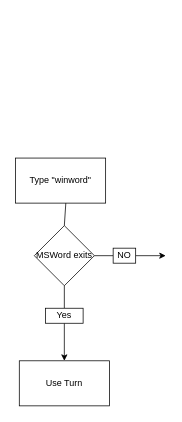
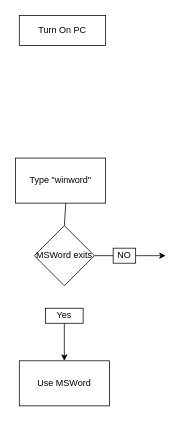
none -> (62, 30)
(64, 297) -> none
(64, 383) -> (64, 383)
